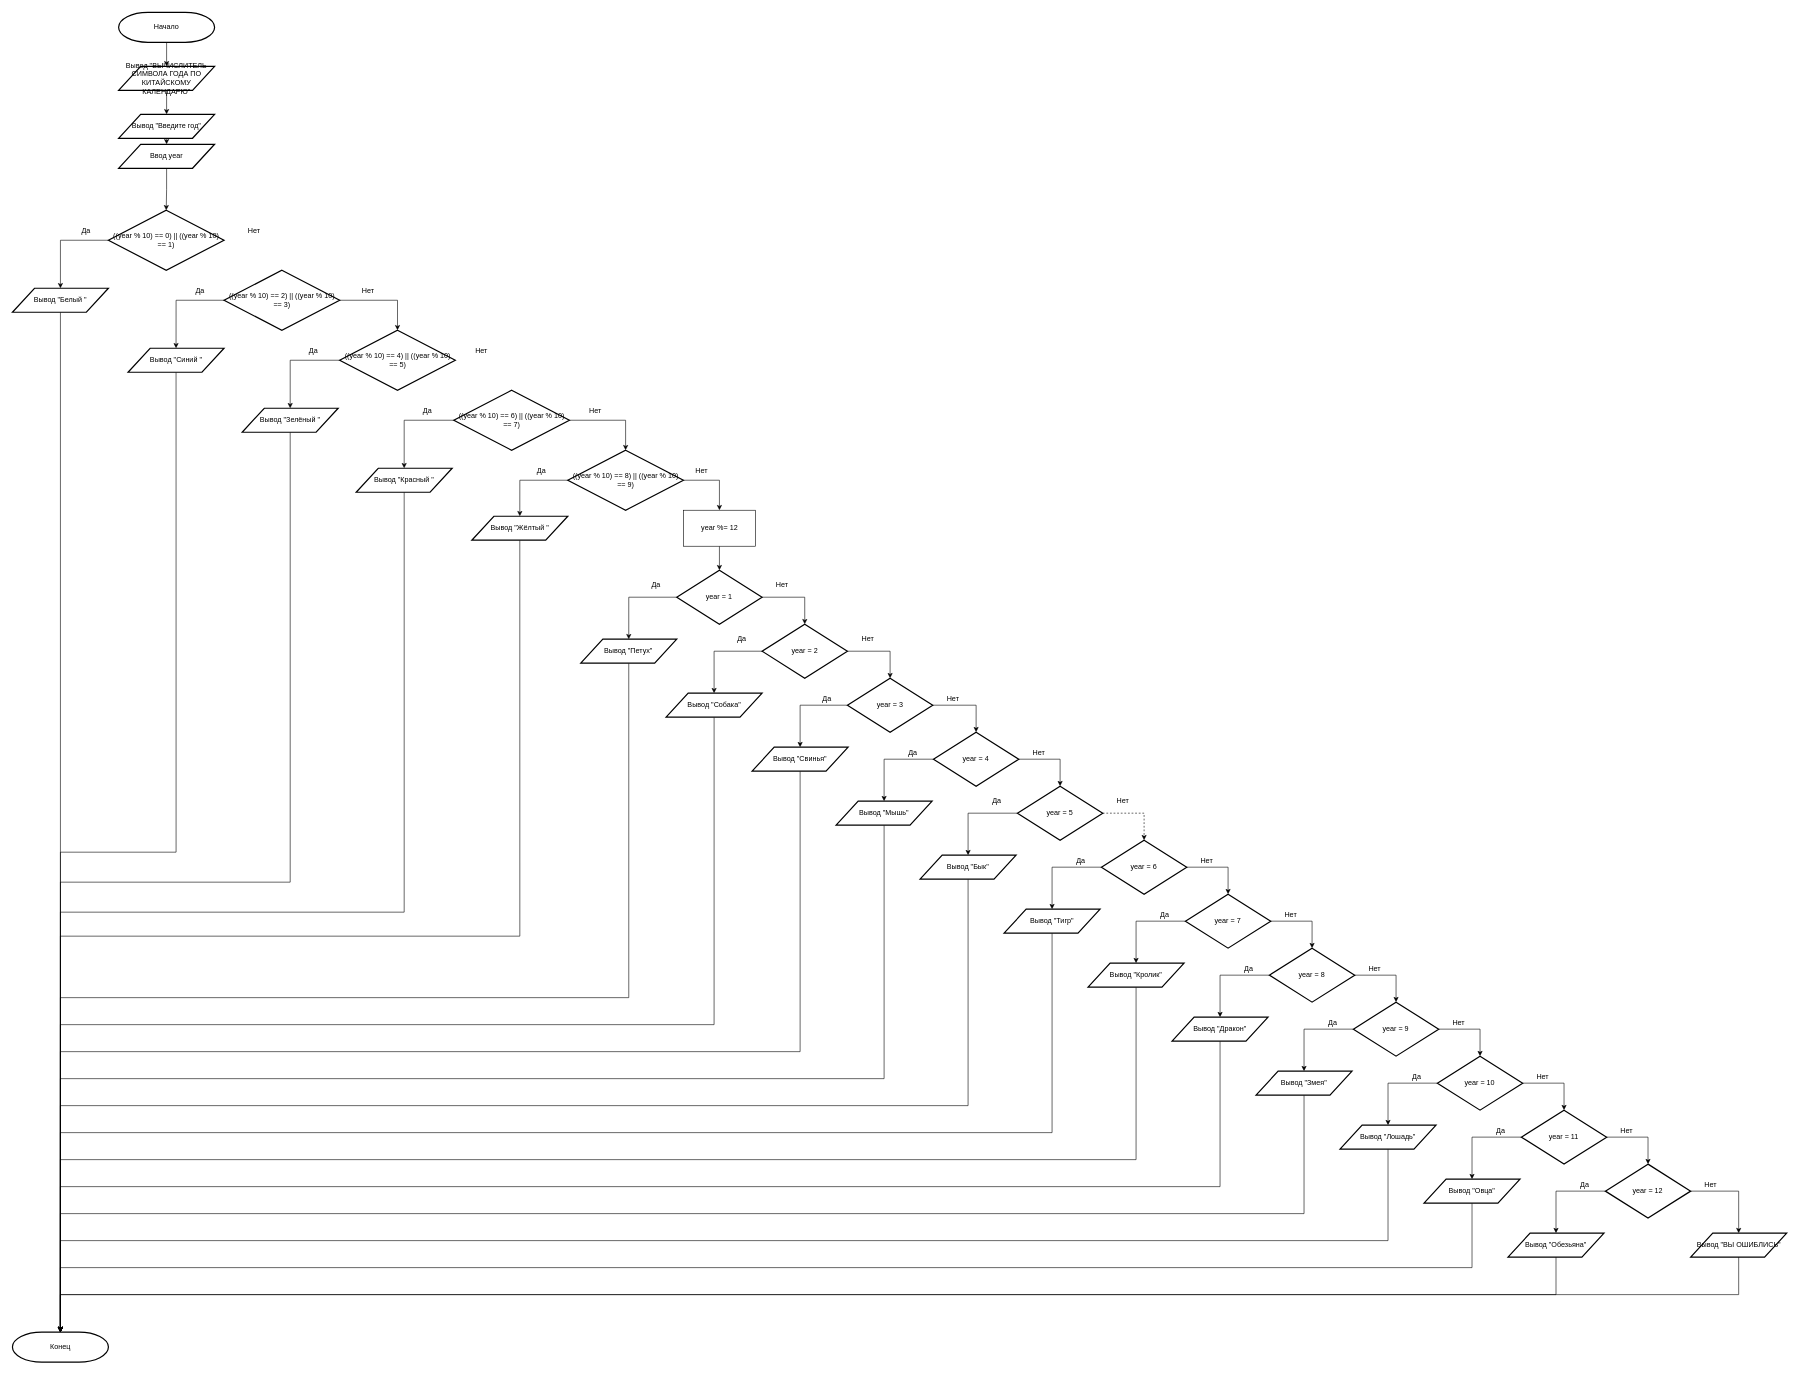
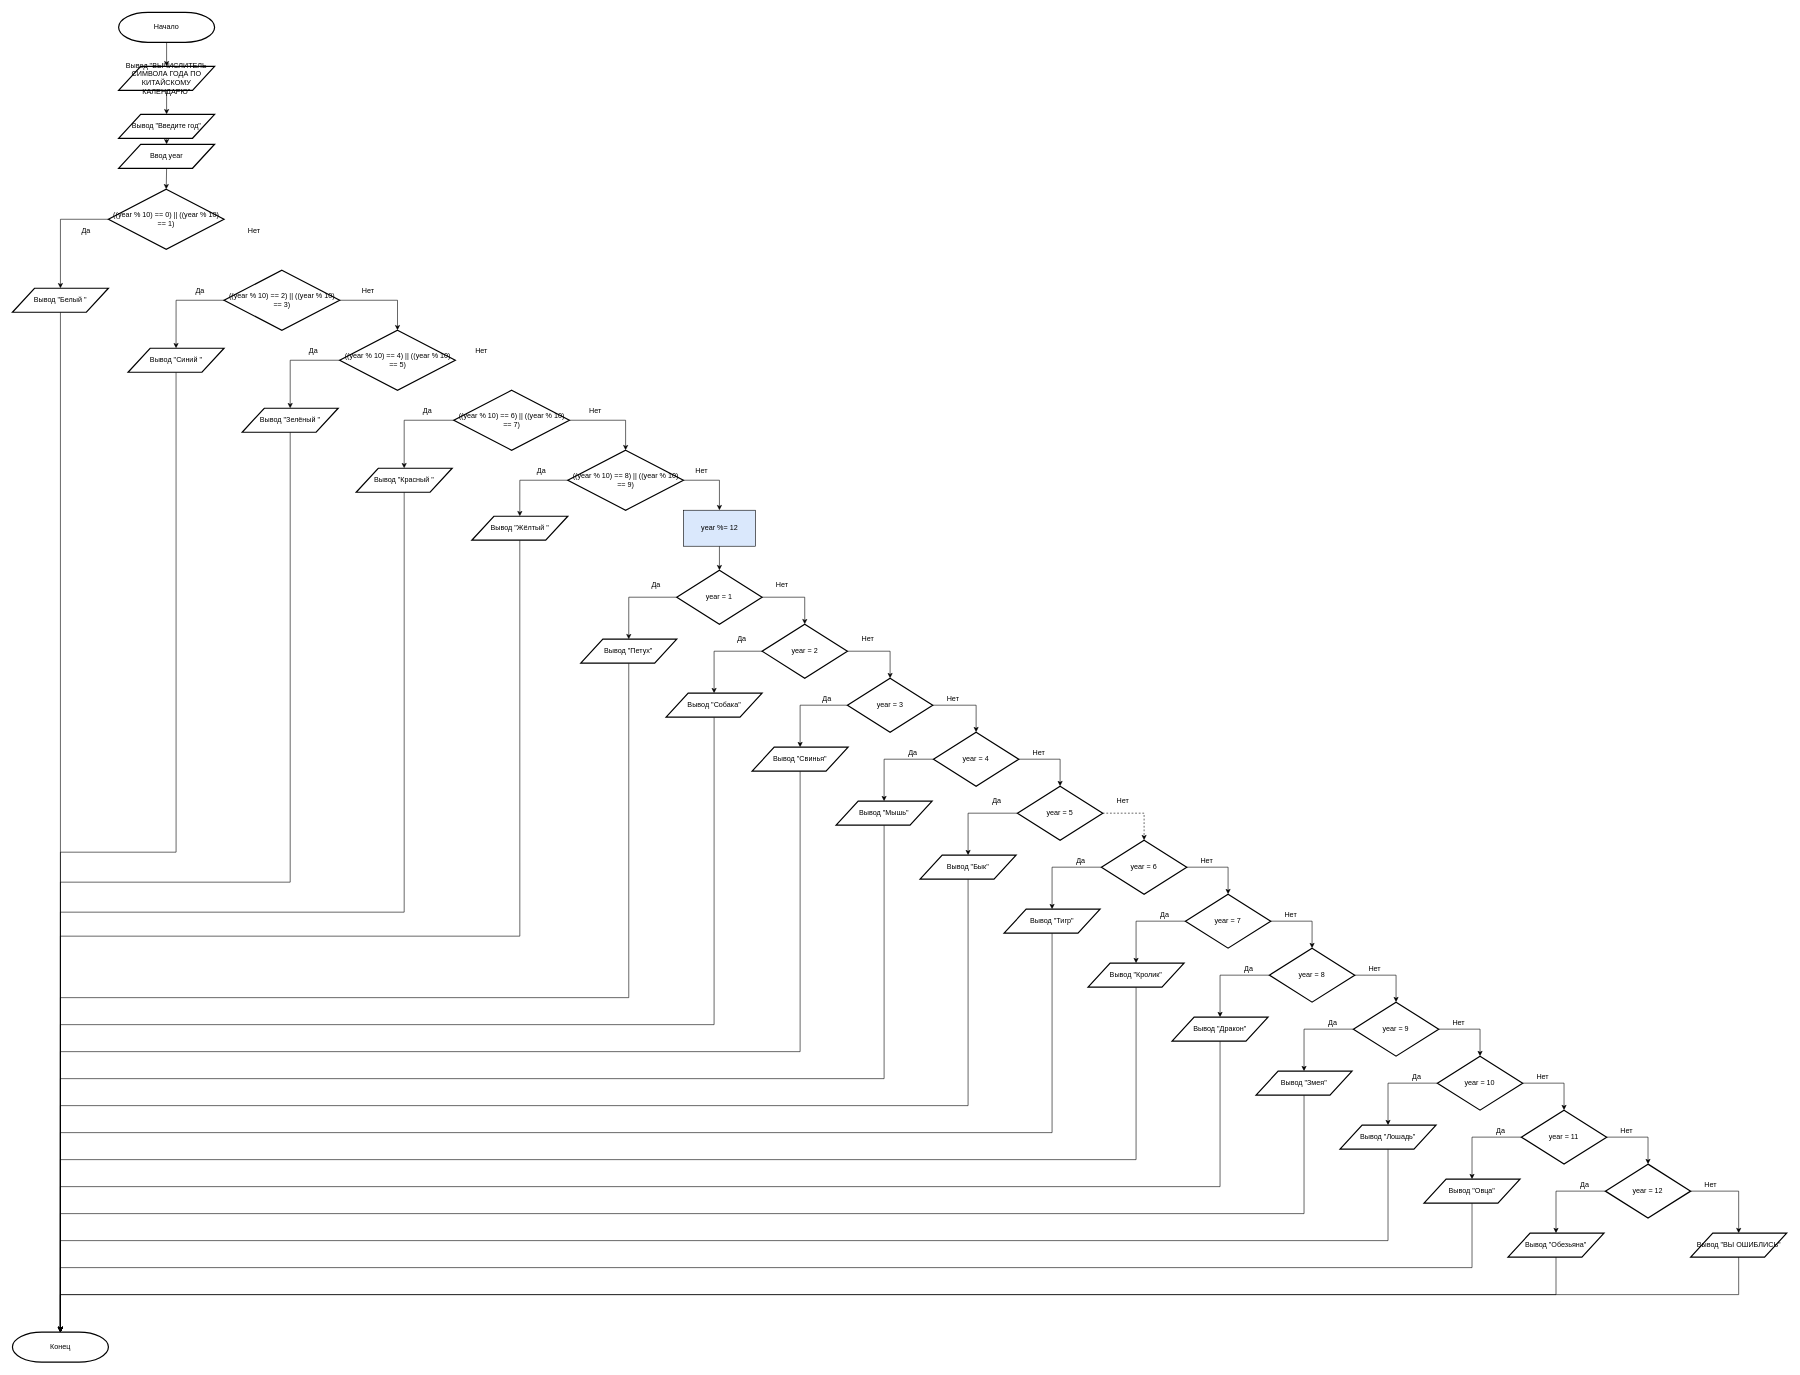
(166, 240) -> (166, 219)
(719, 528) -> (719, 528)
